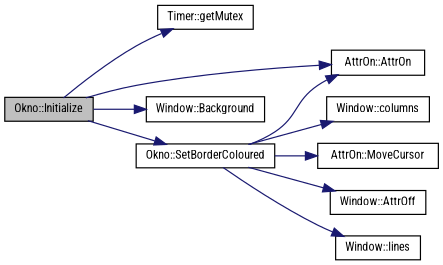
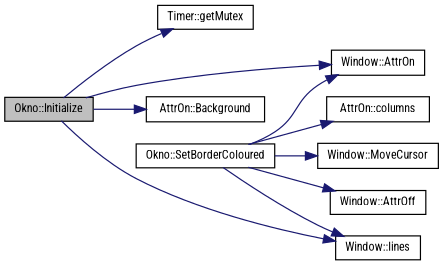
(378, 63) -> (378, 63)
(205, 109) -> (205, 109)
(378, 109) -> (378, 109)
(121, 131) -> (183, 199)
(378, 156) -> (378, 156)
